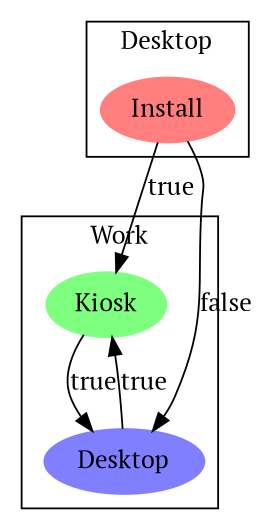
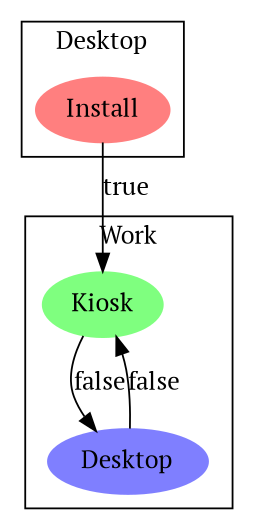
(200, 280) -> none
(94, 383) -> (100, 383)
(144, 383) -> (154, 383)
